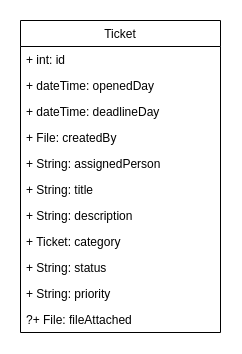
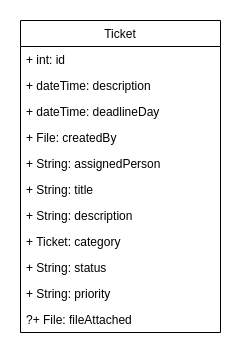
(90, 86) -> (94, 86)
